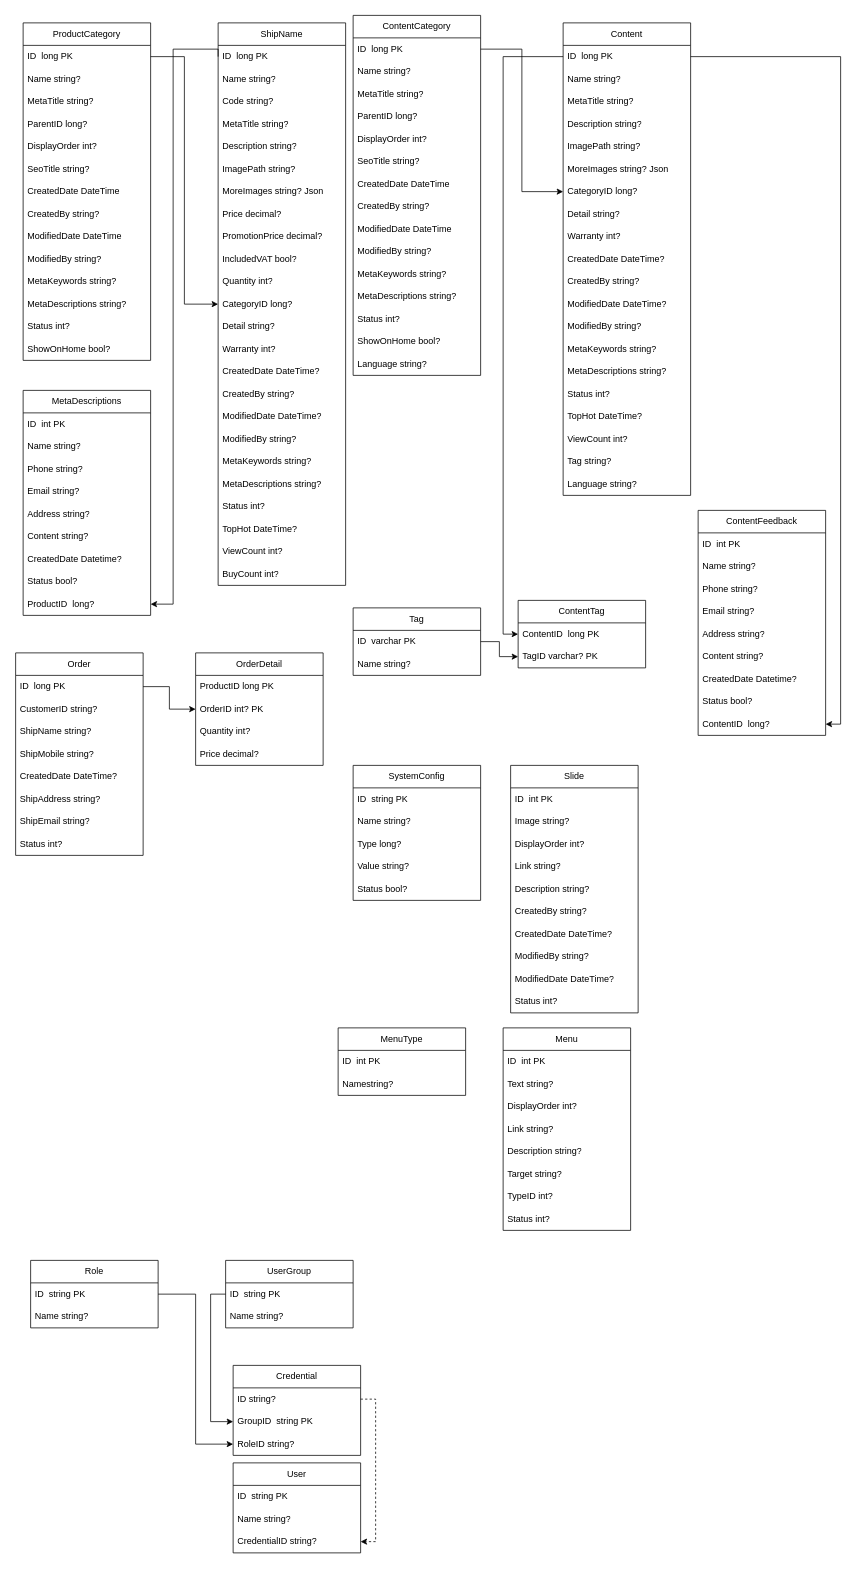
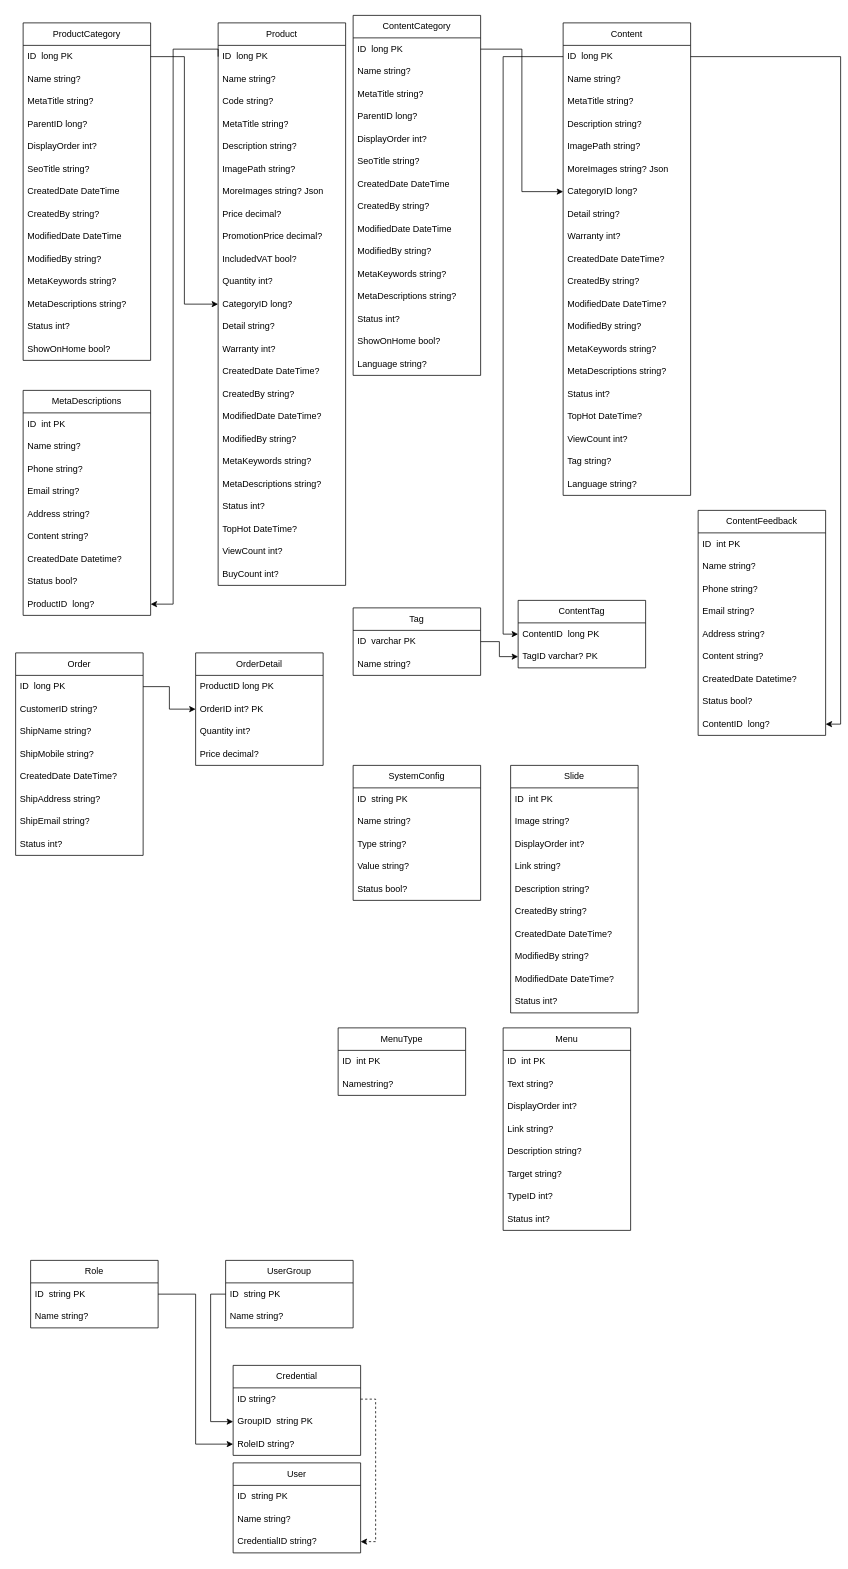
(282, 34) -> (282, 34)
(380, 844) -> (385, 844)
